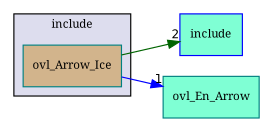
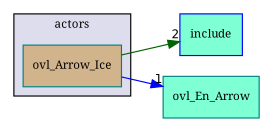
(72, 25) -> (72, 25)
